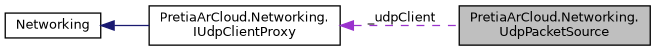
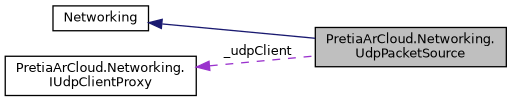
(132, 26) -> (239, 31)
